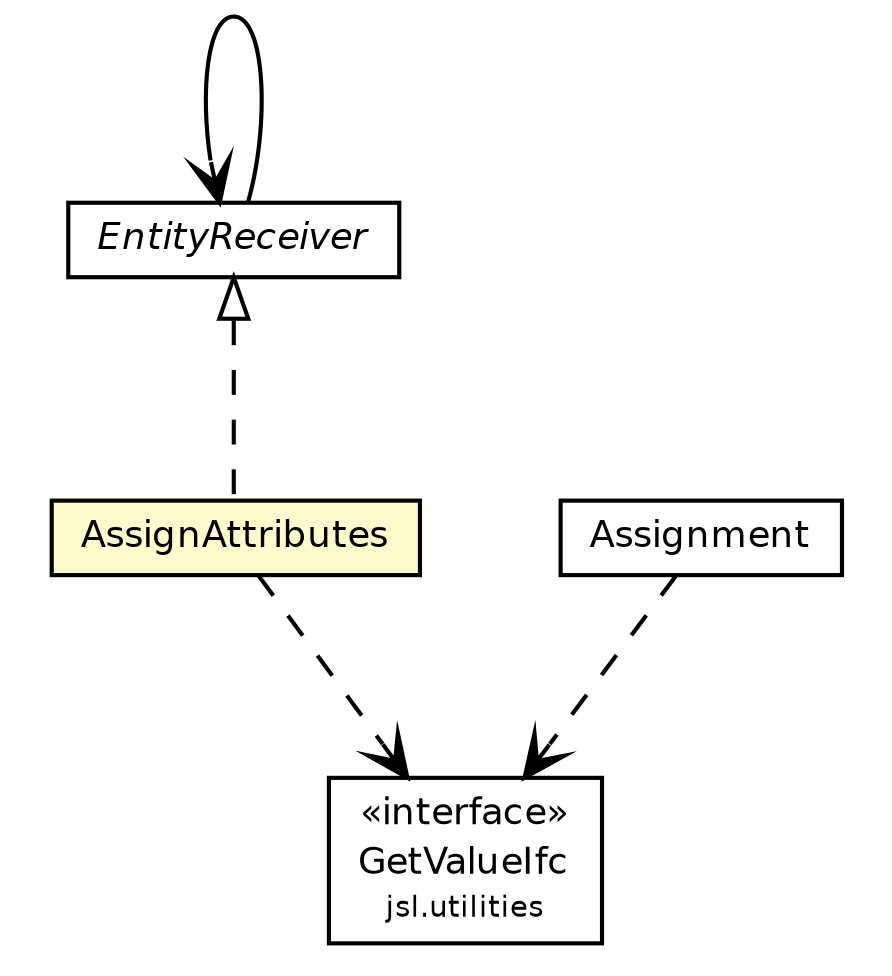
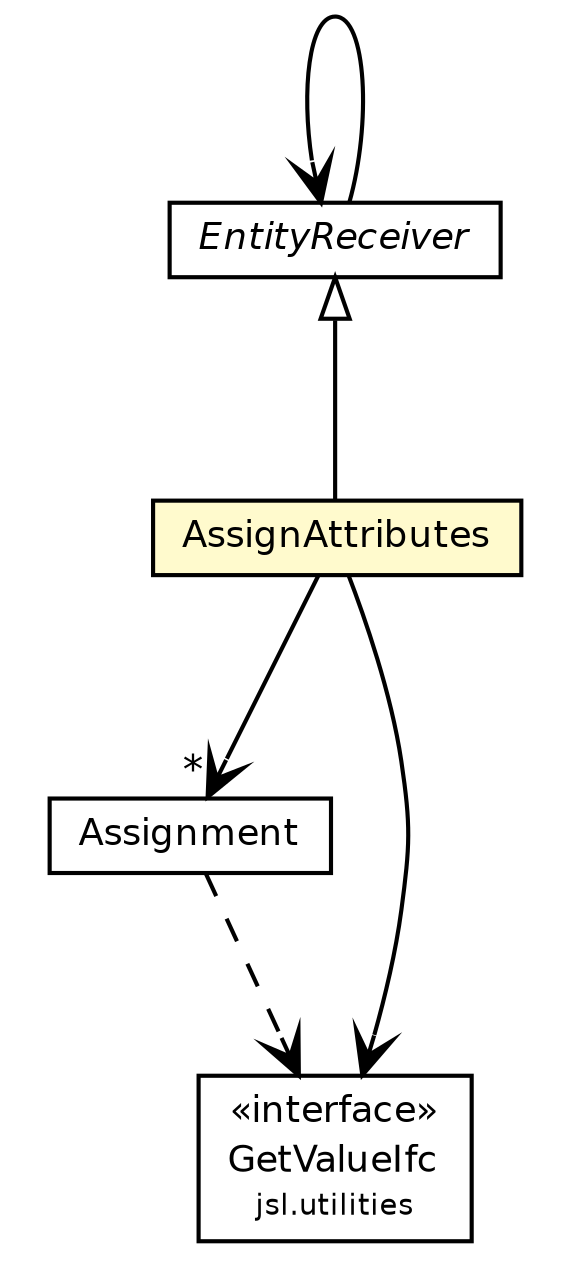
(234, 410) -> (335, 410)
(321, 660) -> (407, 803)
none -> (273, 667)
